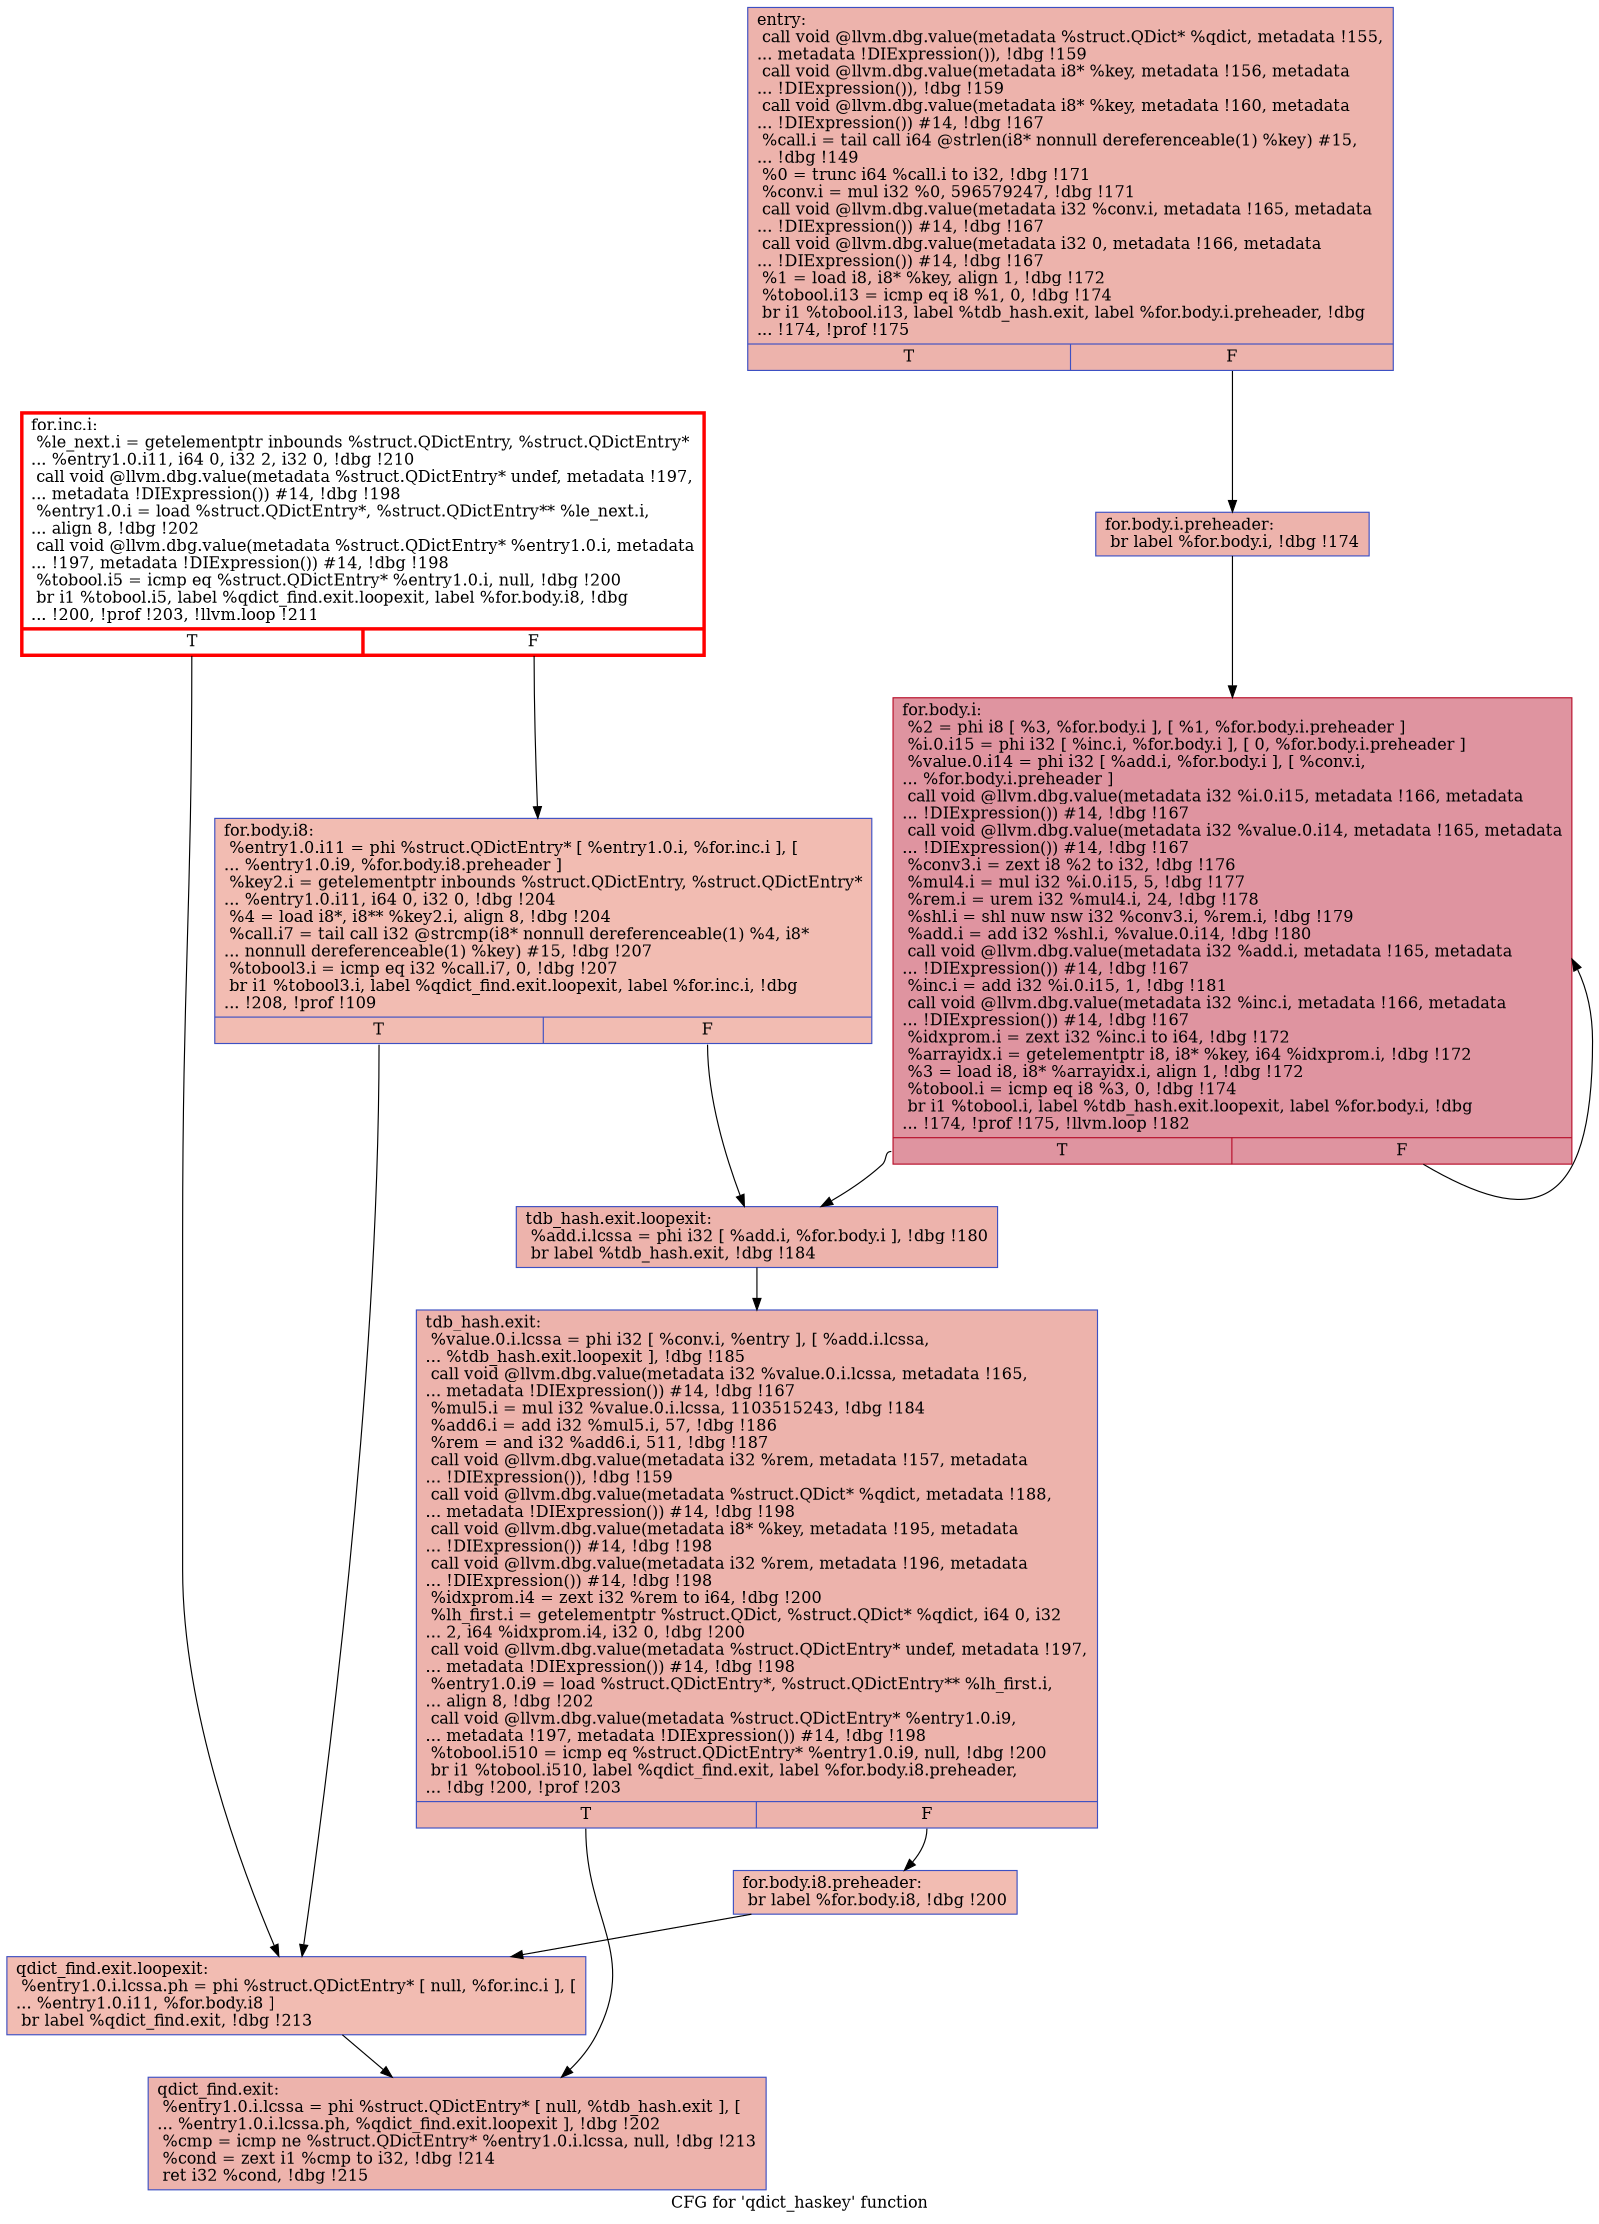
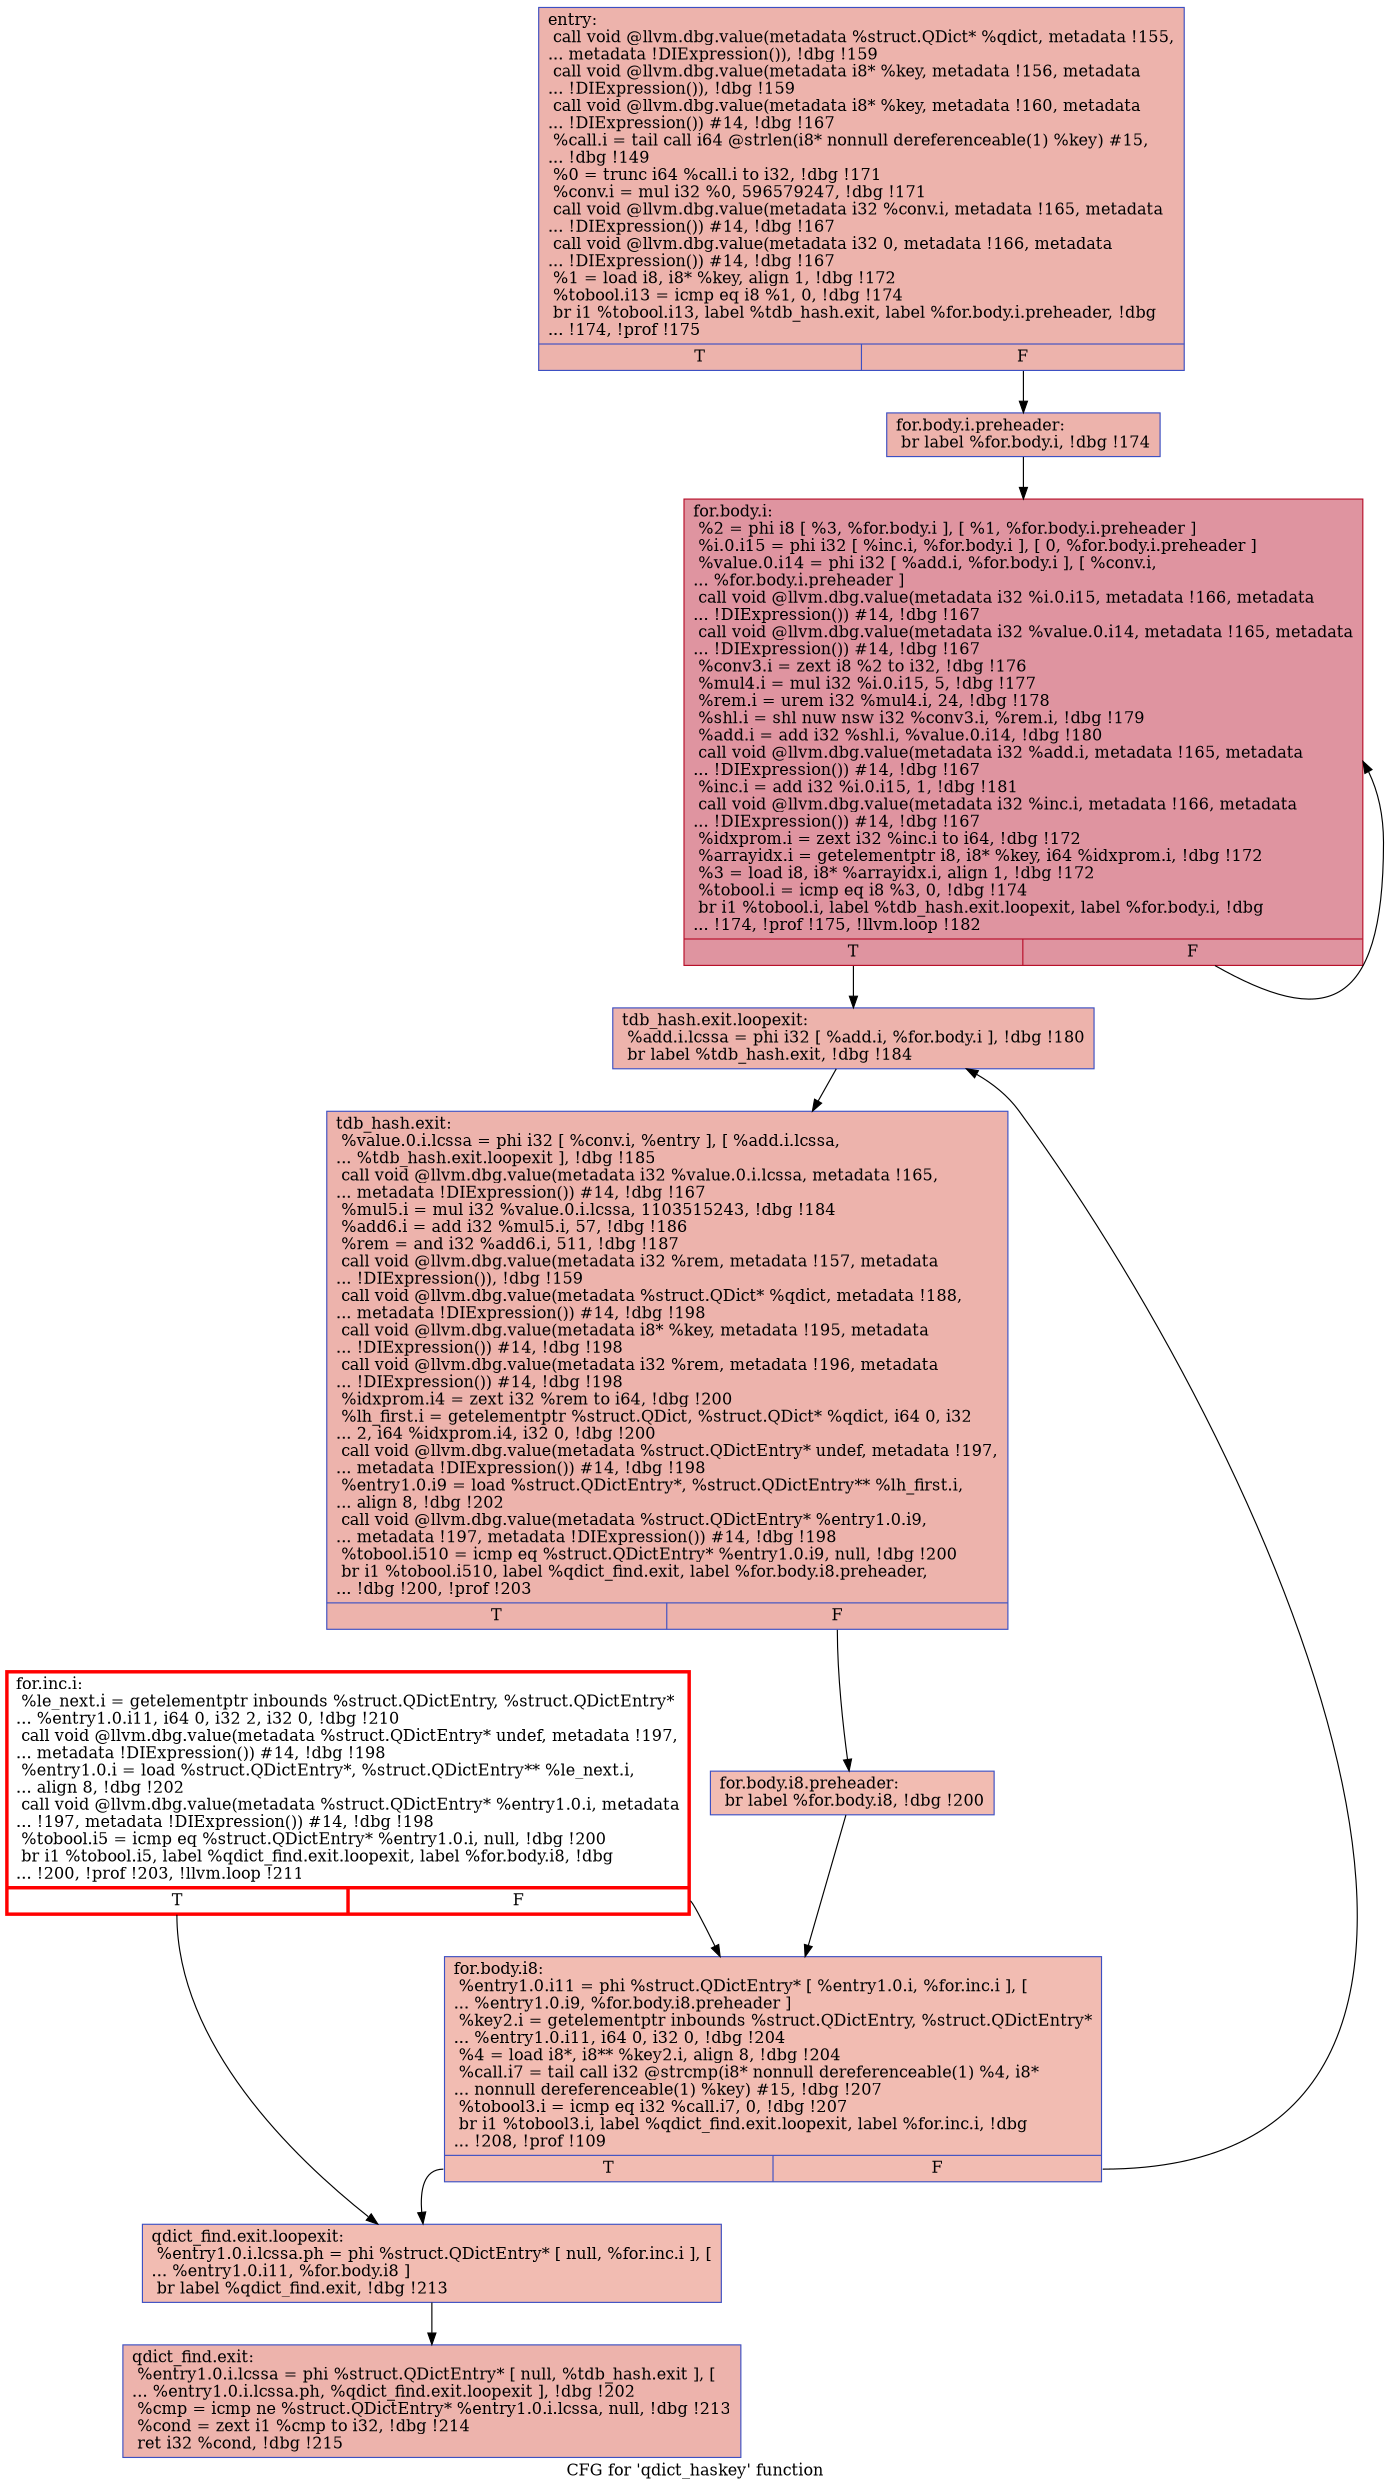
(637, 1934) -> (827, 1880)
(611, 1954) -> none
